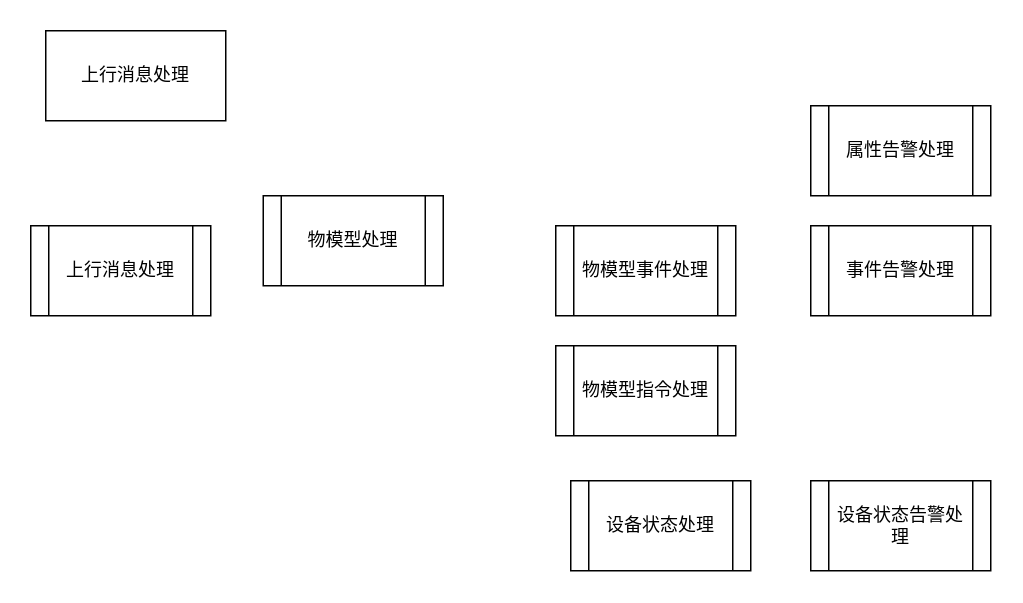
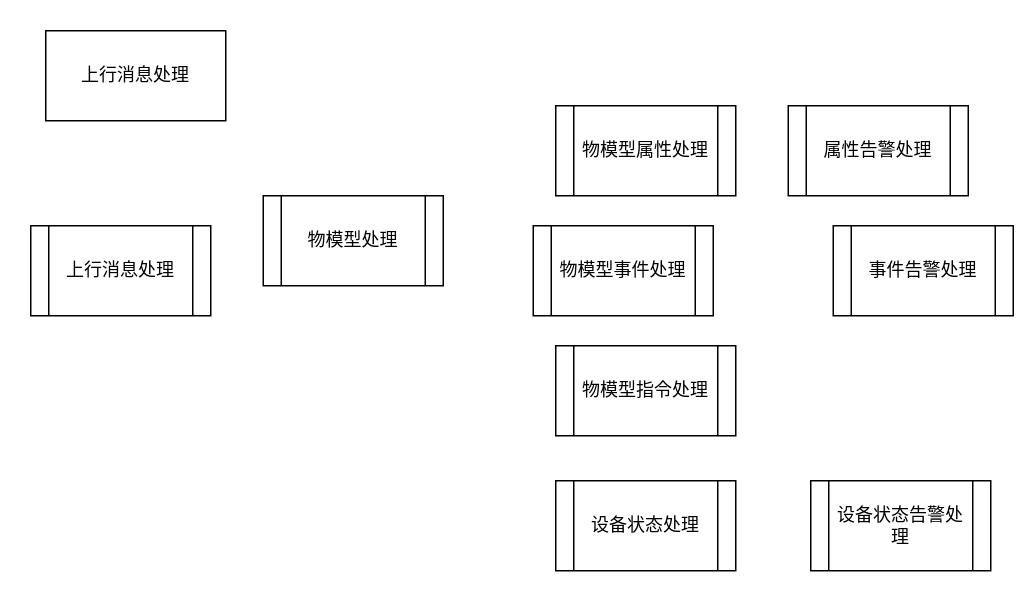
none -> (646, 151)
(901, 151) -> (878, 151)
(646, 271) -> (623, 271)
(901, 271) -> (923, 271)
(661, 526) -> (646, 526)
